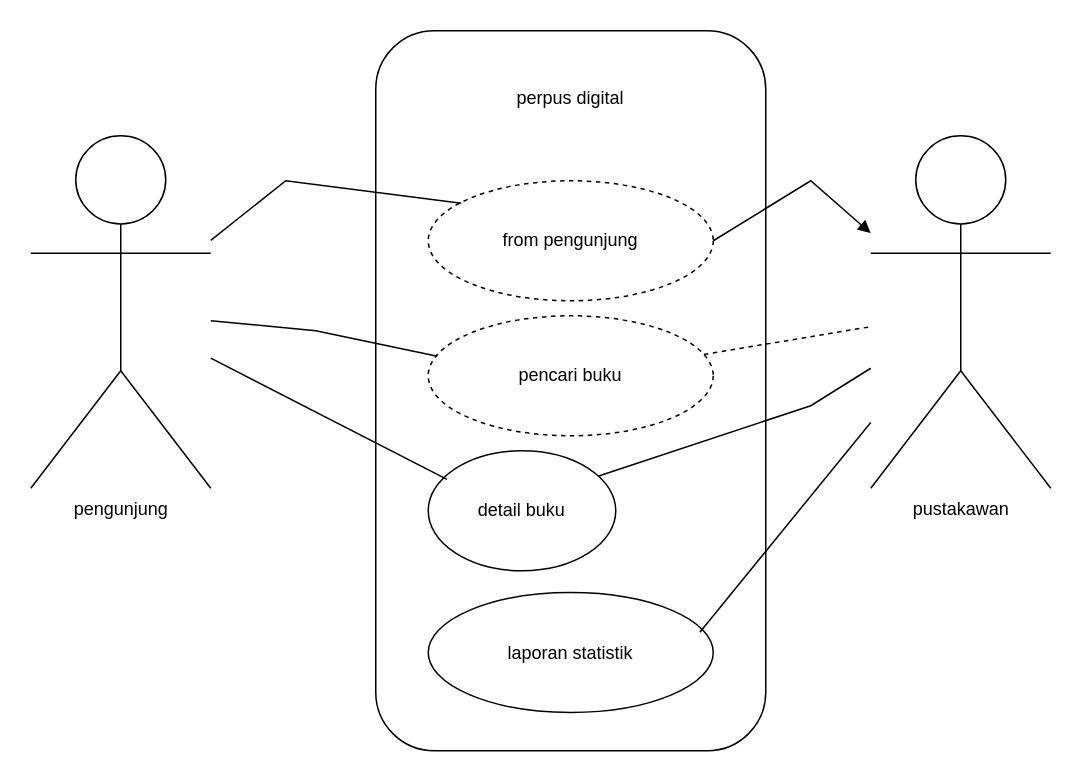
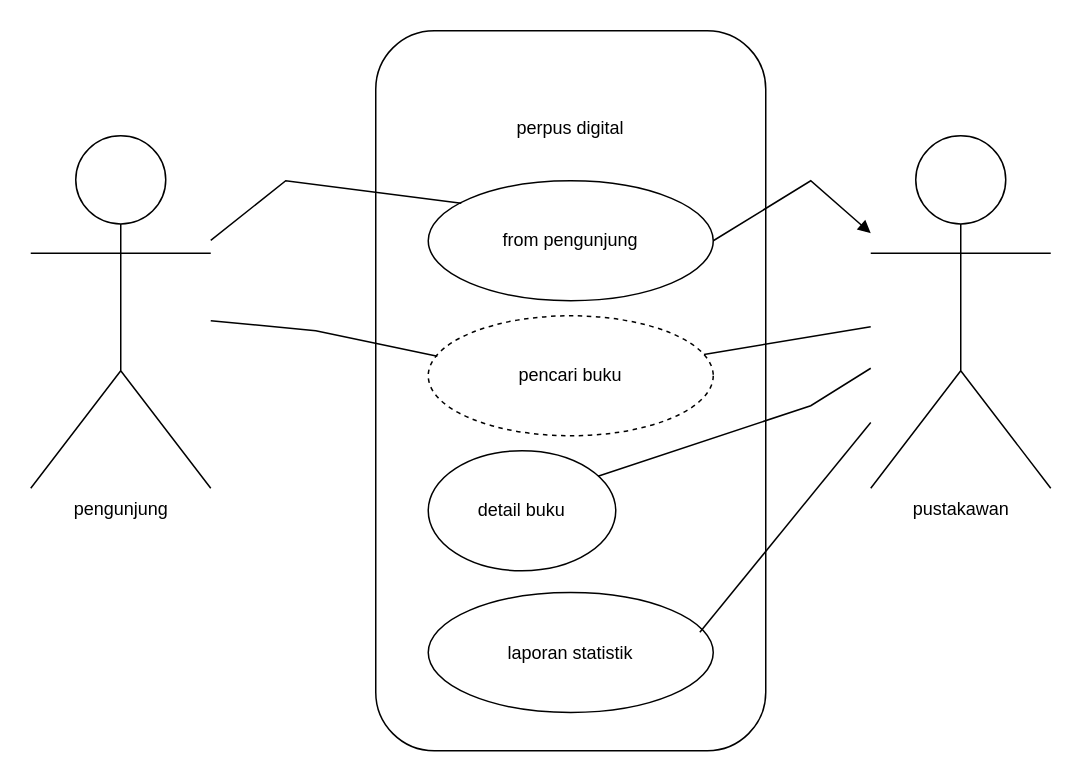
(571, 98) -> (571, 128)
(571, 241) -> (571, 241)
(788, 340) -> (788, 340)
(328, 419) -> none
